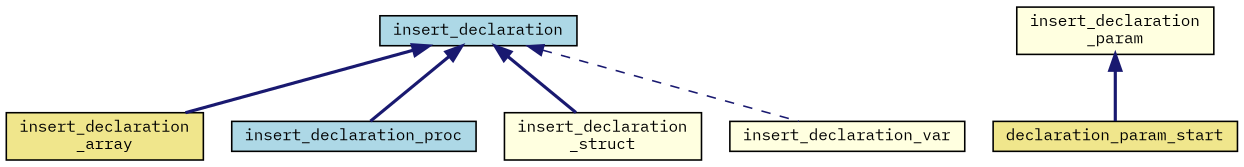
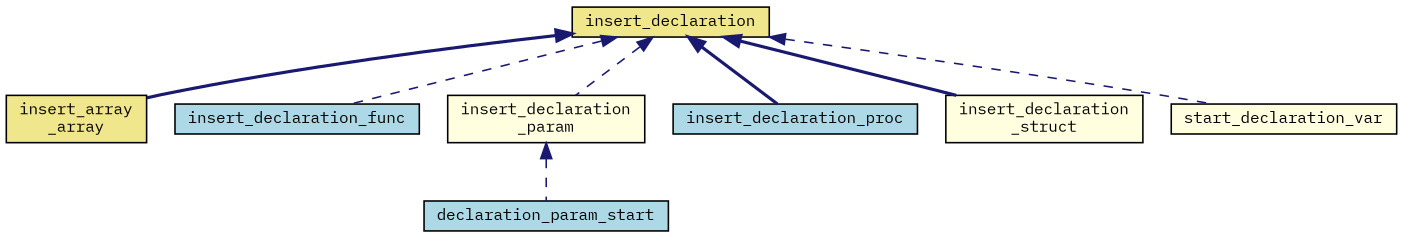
(478, 31) -> (671, 22)
none -> (608, 71)
(1115, 96) -> (546, 180)
none -> (297, 119)
(105, 136) -> (76, 119)
(847, 136) -> (1284, 119)
(1115, 136) -> (546, 216)
